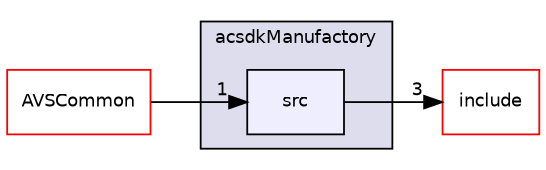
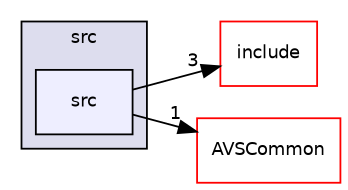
(297, 39) -> (84, 39)
(188, 102) -> (158, 121)
